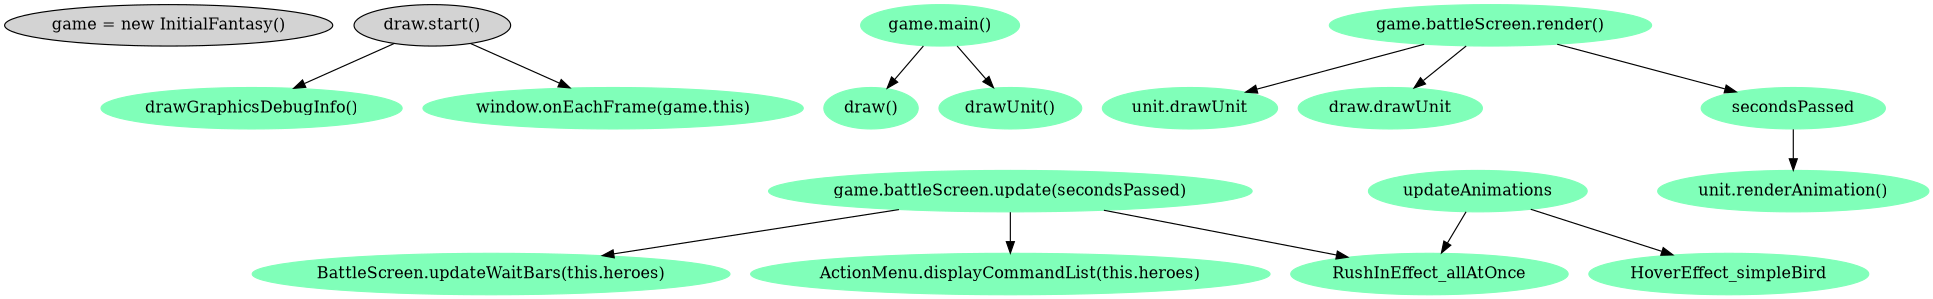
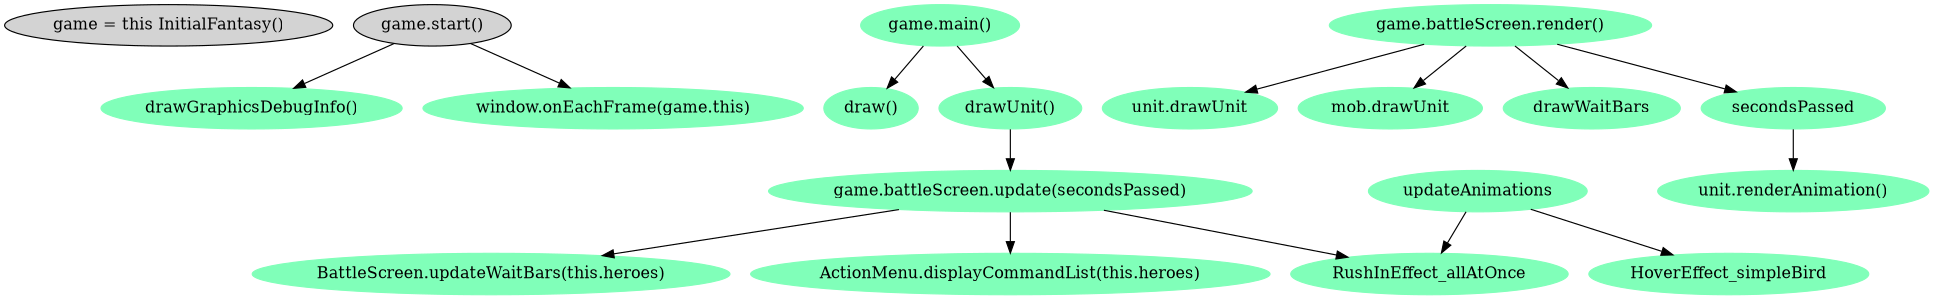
(169, 25) -> (169, 25)
(432, 25) -> (432, 25)
(1390, 108) -> (1390, 108)
none -> (1592, 108)
none -> (1010, 144)
